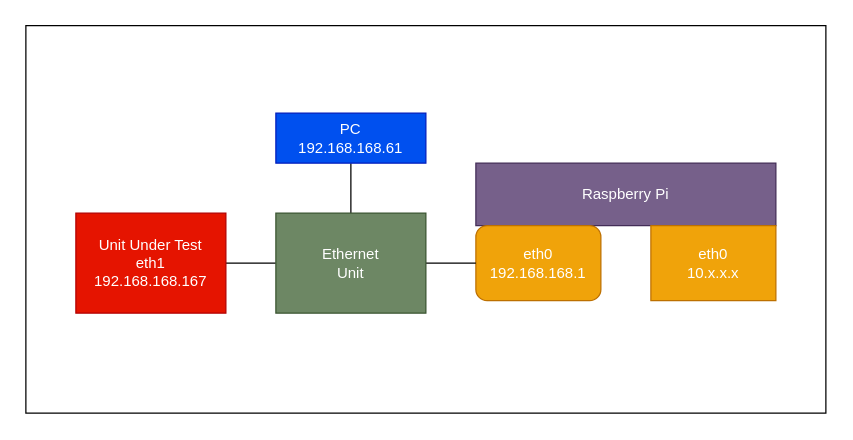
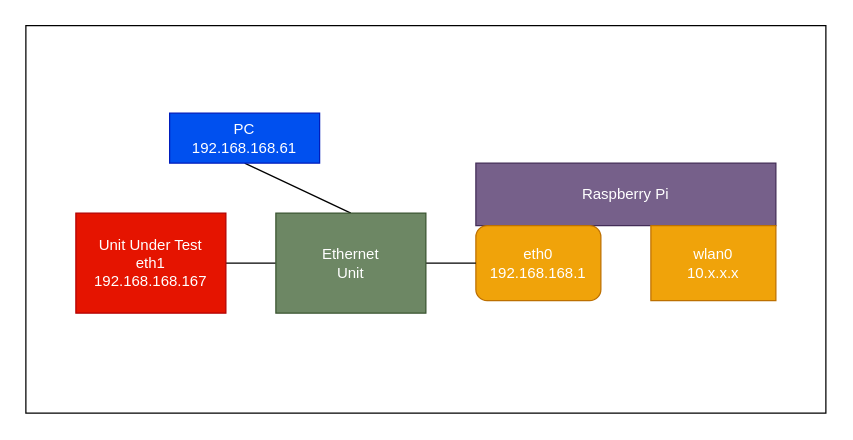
(351, 138) -> (244, 138)
(713, 263) -> (713, 263)
